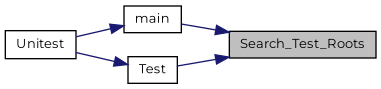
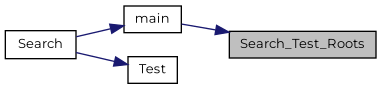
(41, 45) -> (41, 45)
(196, 63) -> none
